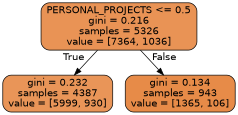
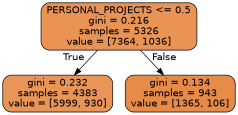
(58, 94) -> (58, 94)
